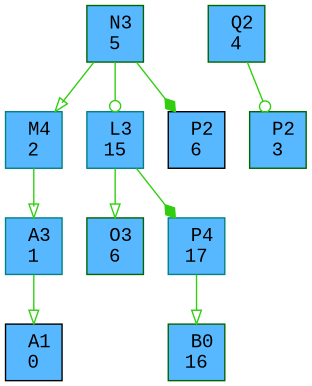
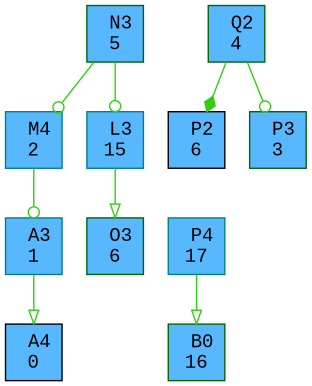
(151, 80) -> (219, 79)
(78, 83) -> (78, 83)
(278, 140) -> (278, 140)
(151, 187) -> none
(34, 188) -> (34, 188)
(34, 352) -> (34, 352)
